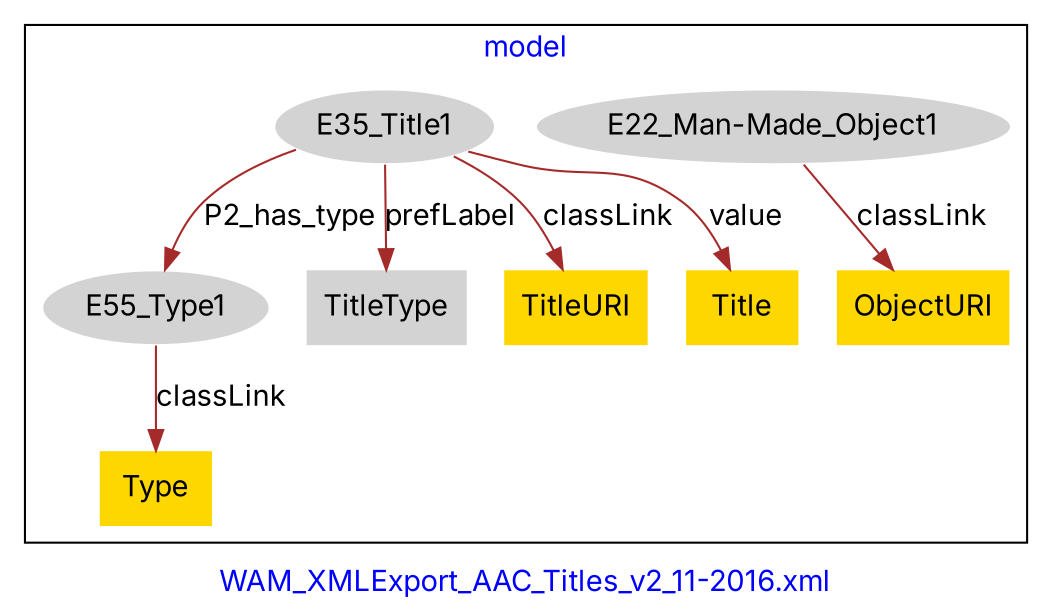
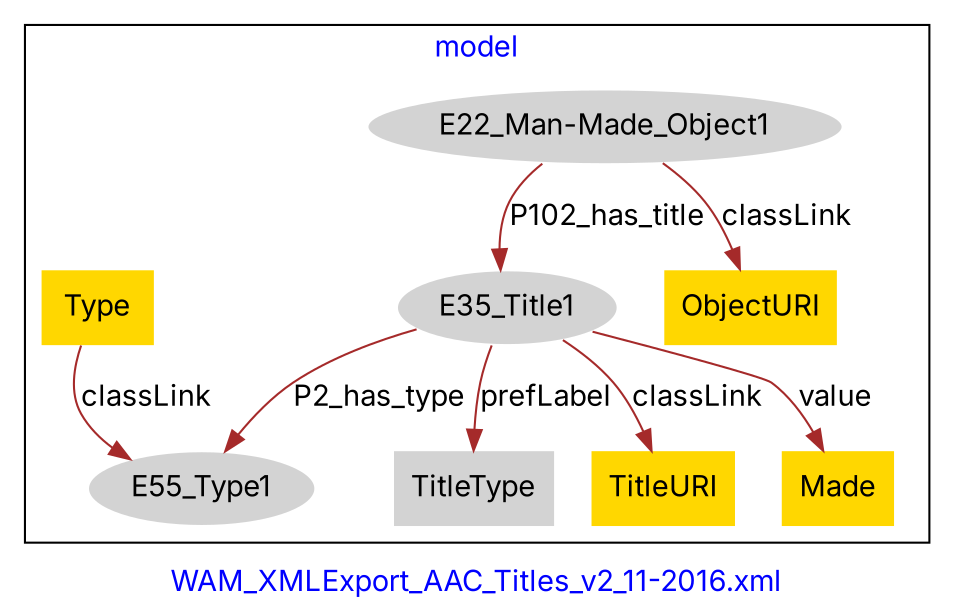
none -> (510, 201)
(742, 308) -> (838, 489)
(156, 388) -> (77, 403)
